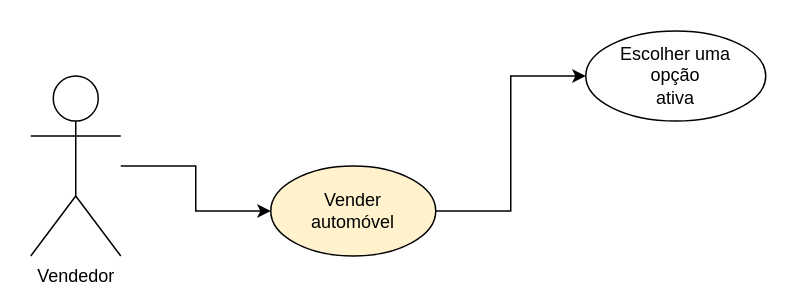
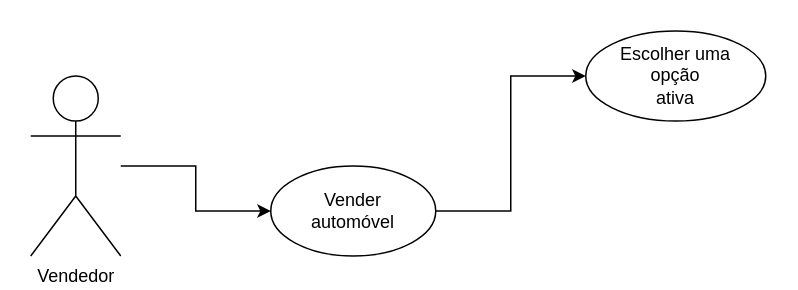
(353, 211) -> (353, 211)
